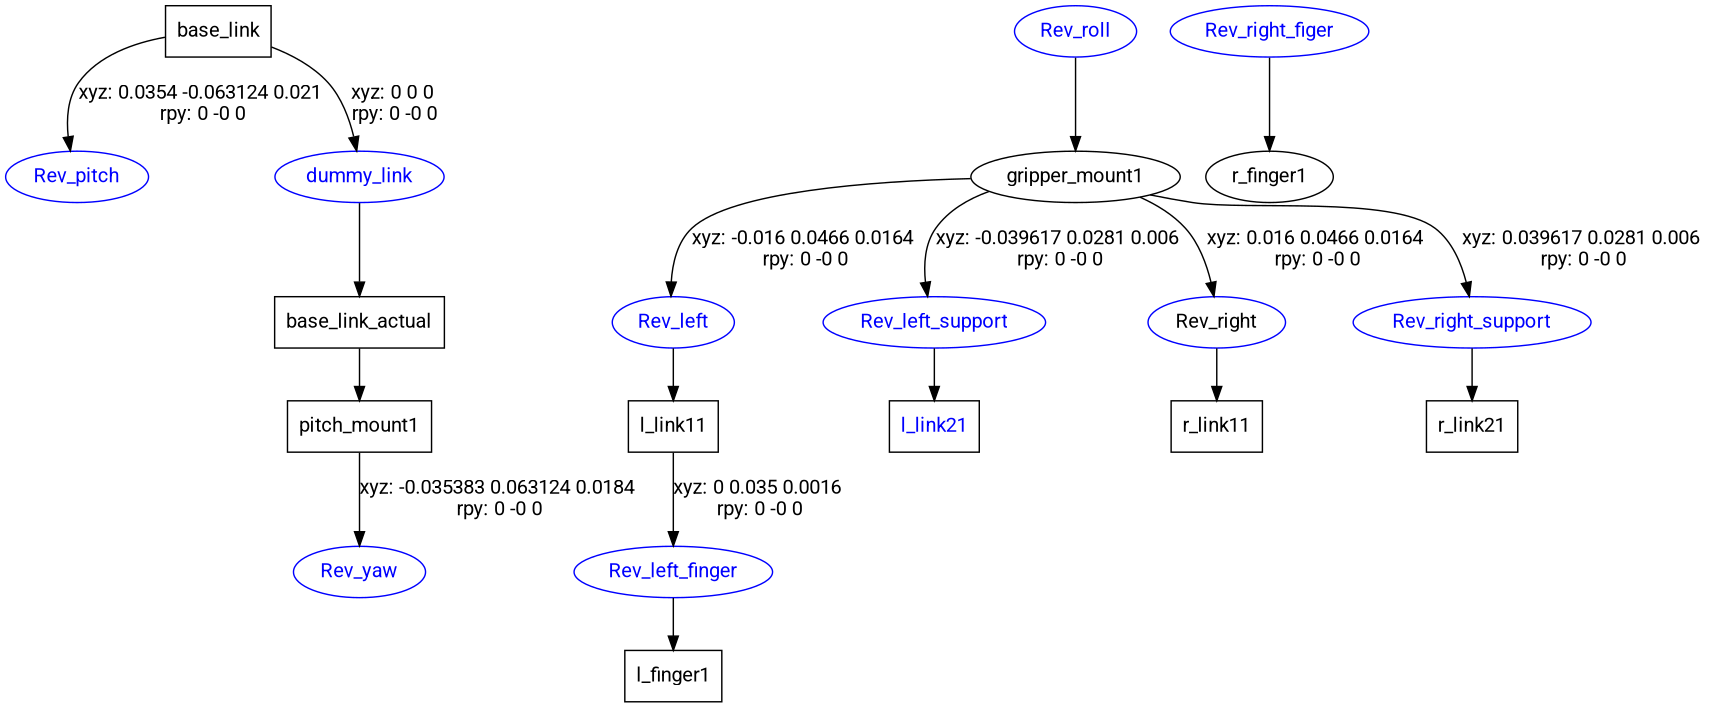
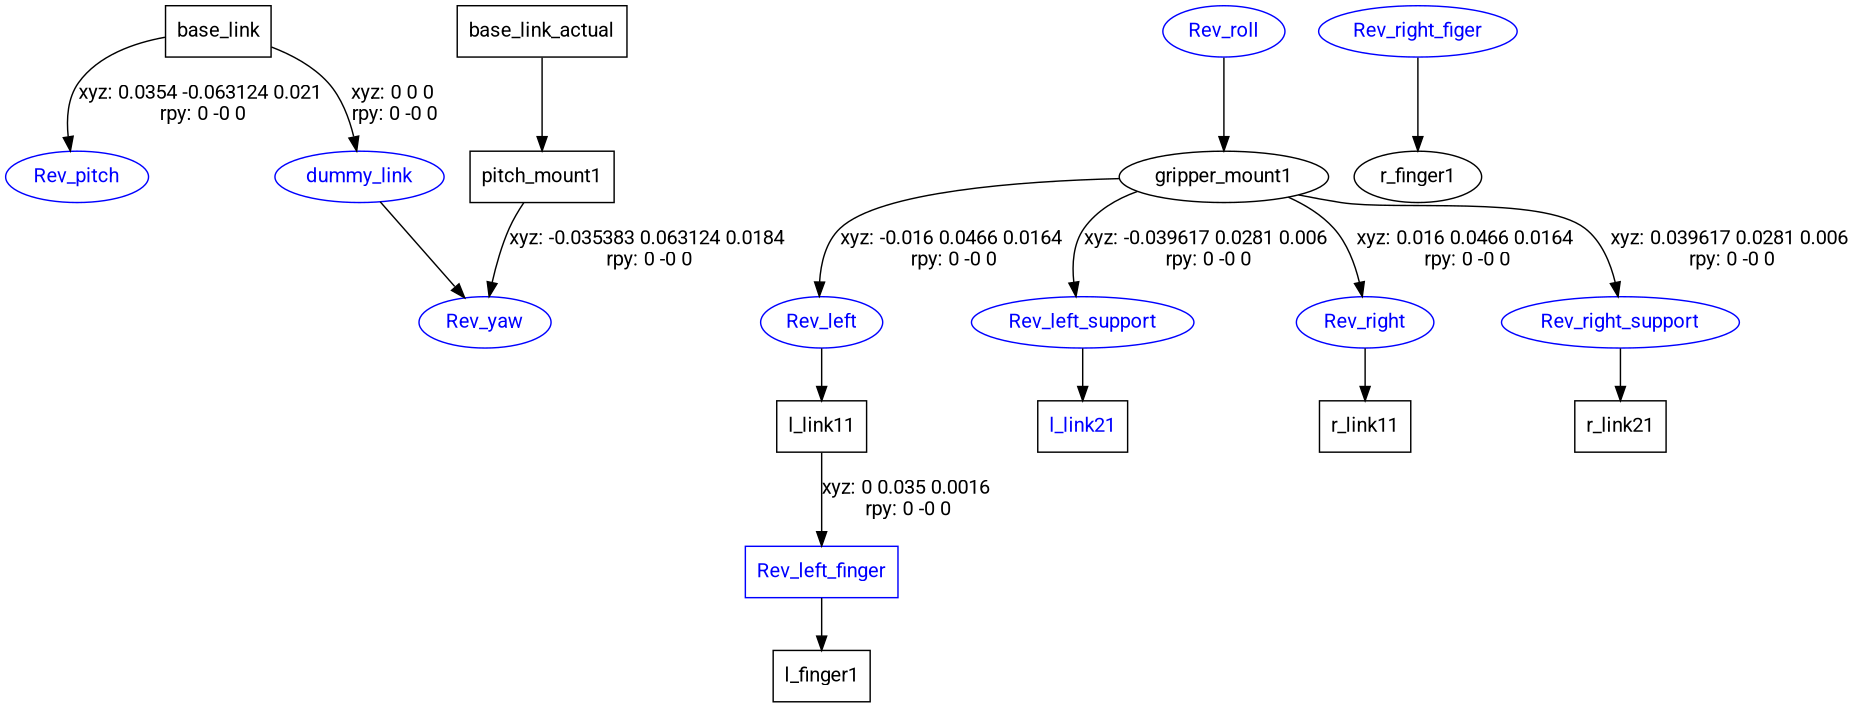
(360, 242) -> (417, 244)
(1217, 322) -> (1365, 322)
(673, 572) -> (822, 572)
